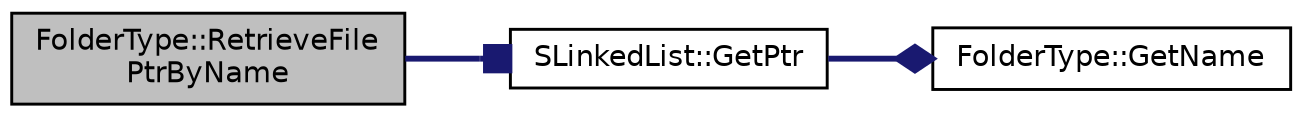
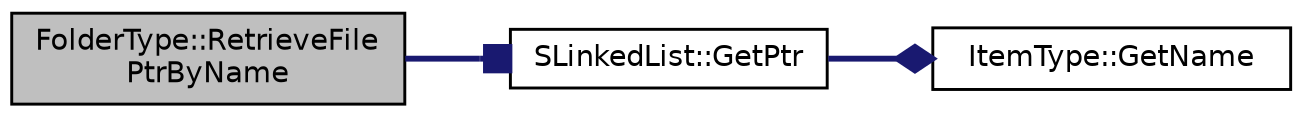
(1112, 59) -> (1112, 59)
